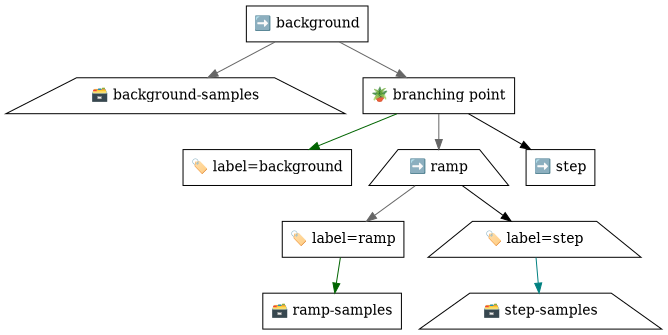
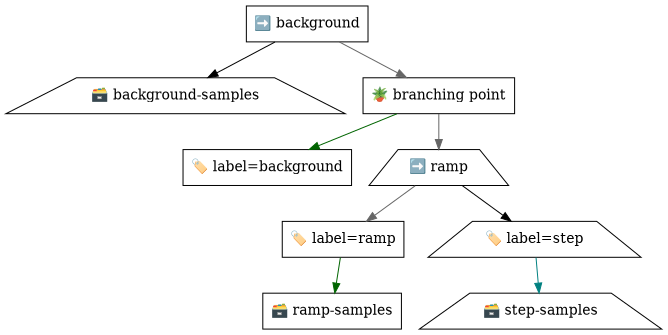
(246, 57) -> (246, 57)
(560, 168) -> none
